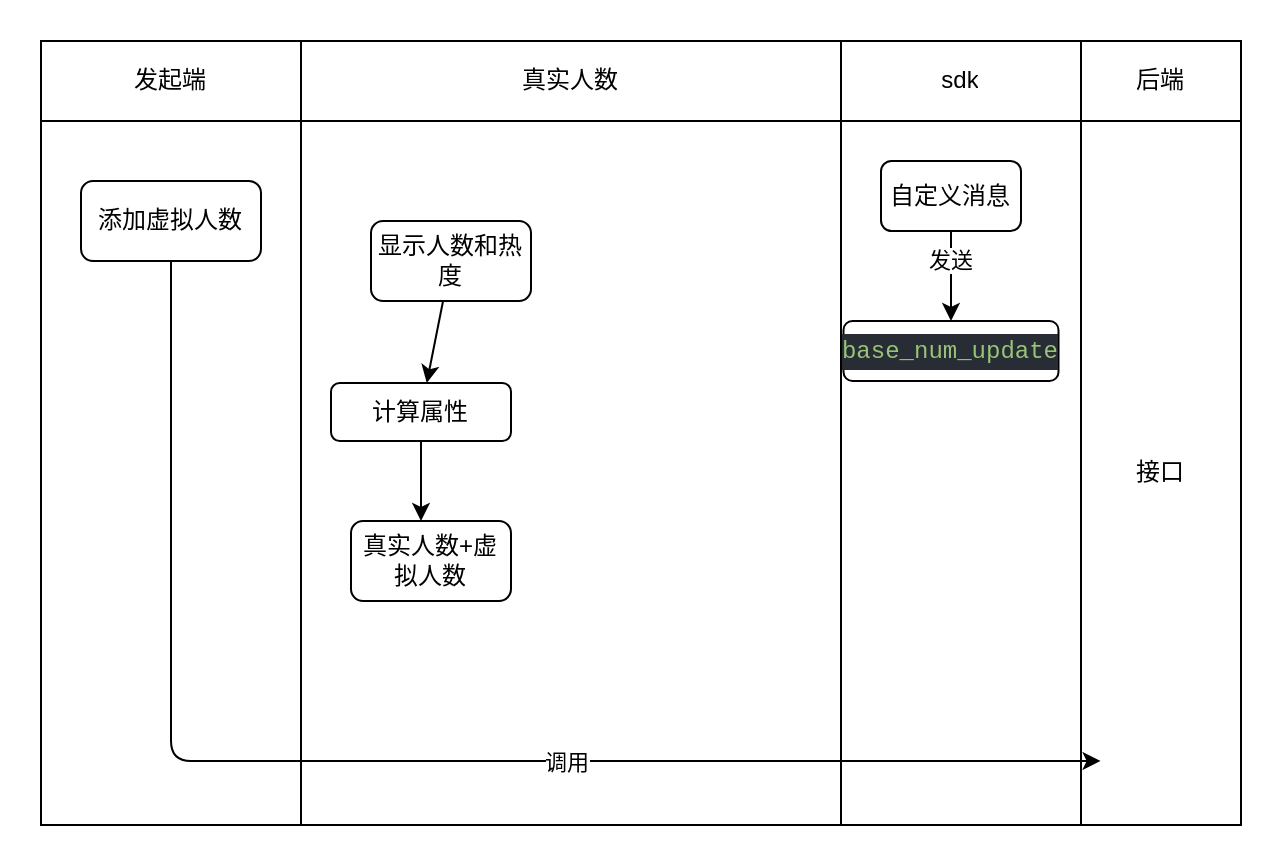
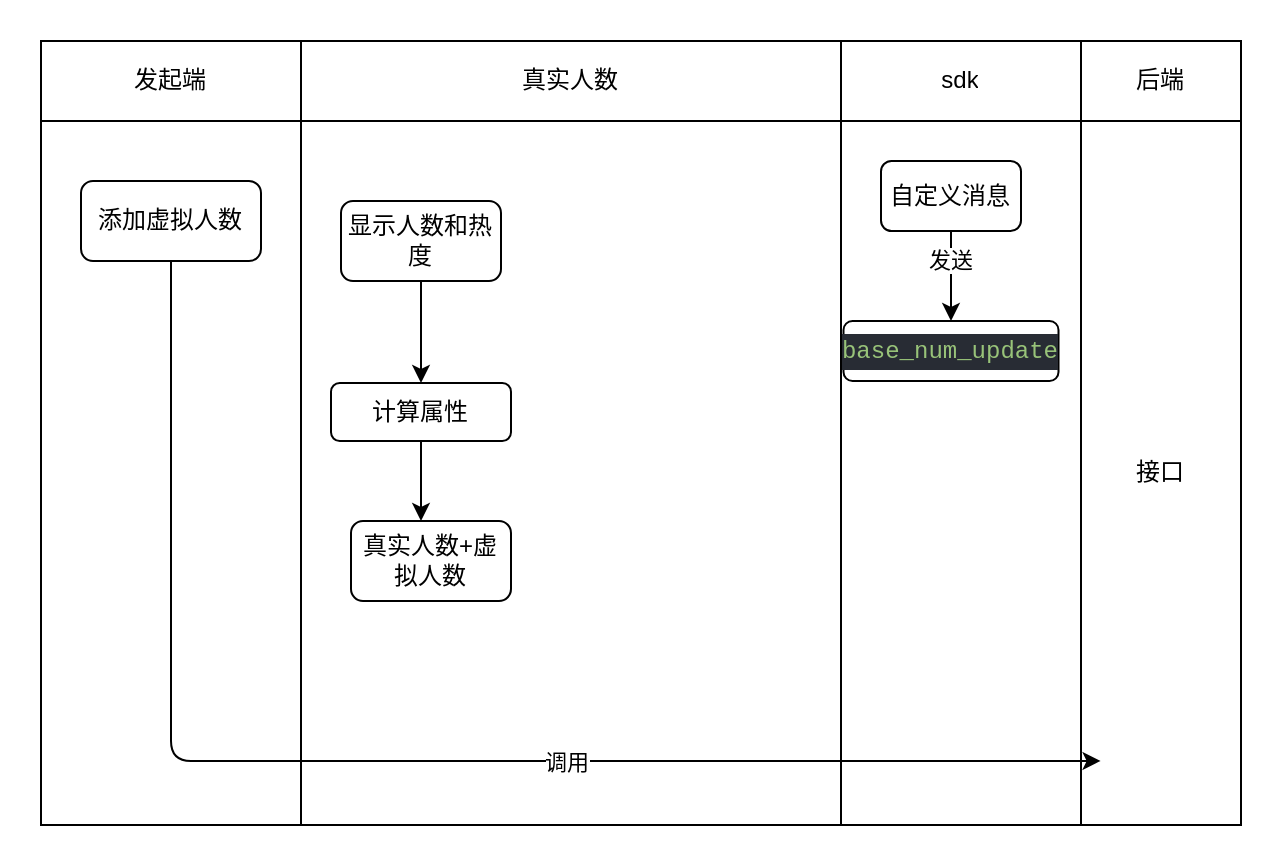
(451, 261) -> (421, 241)
